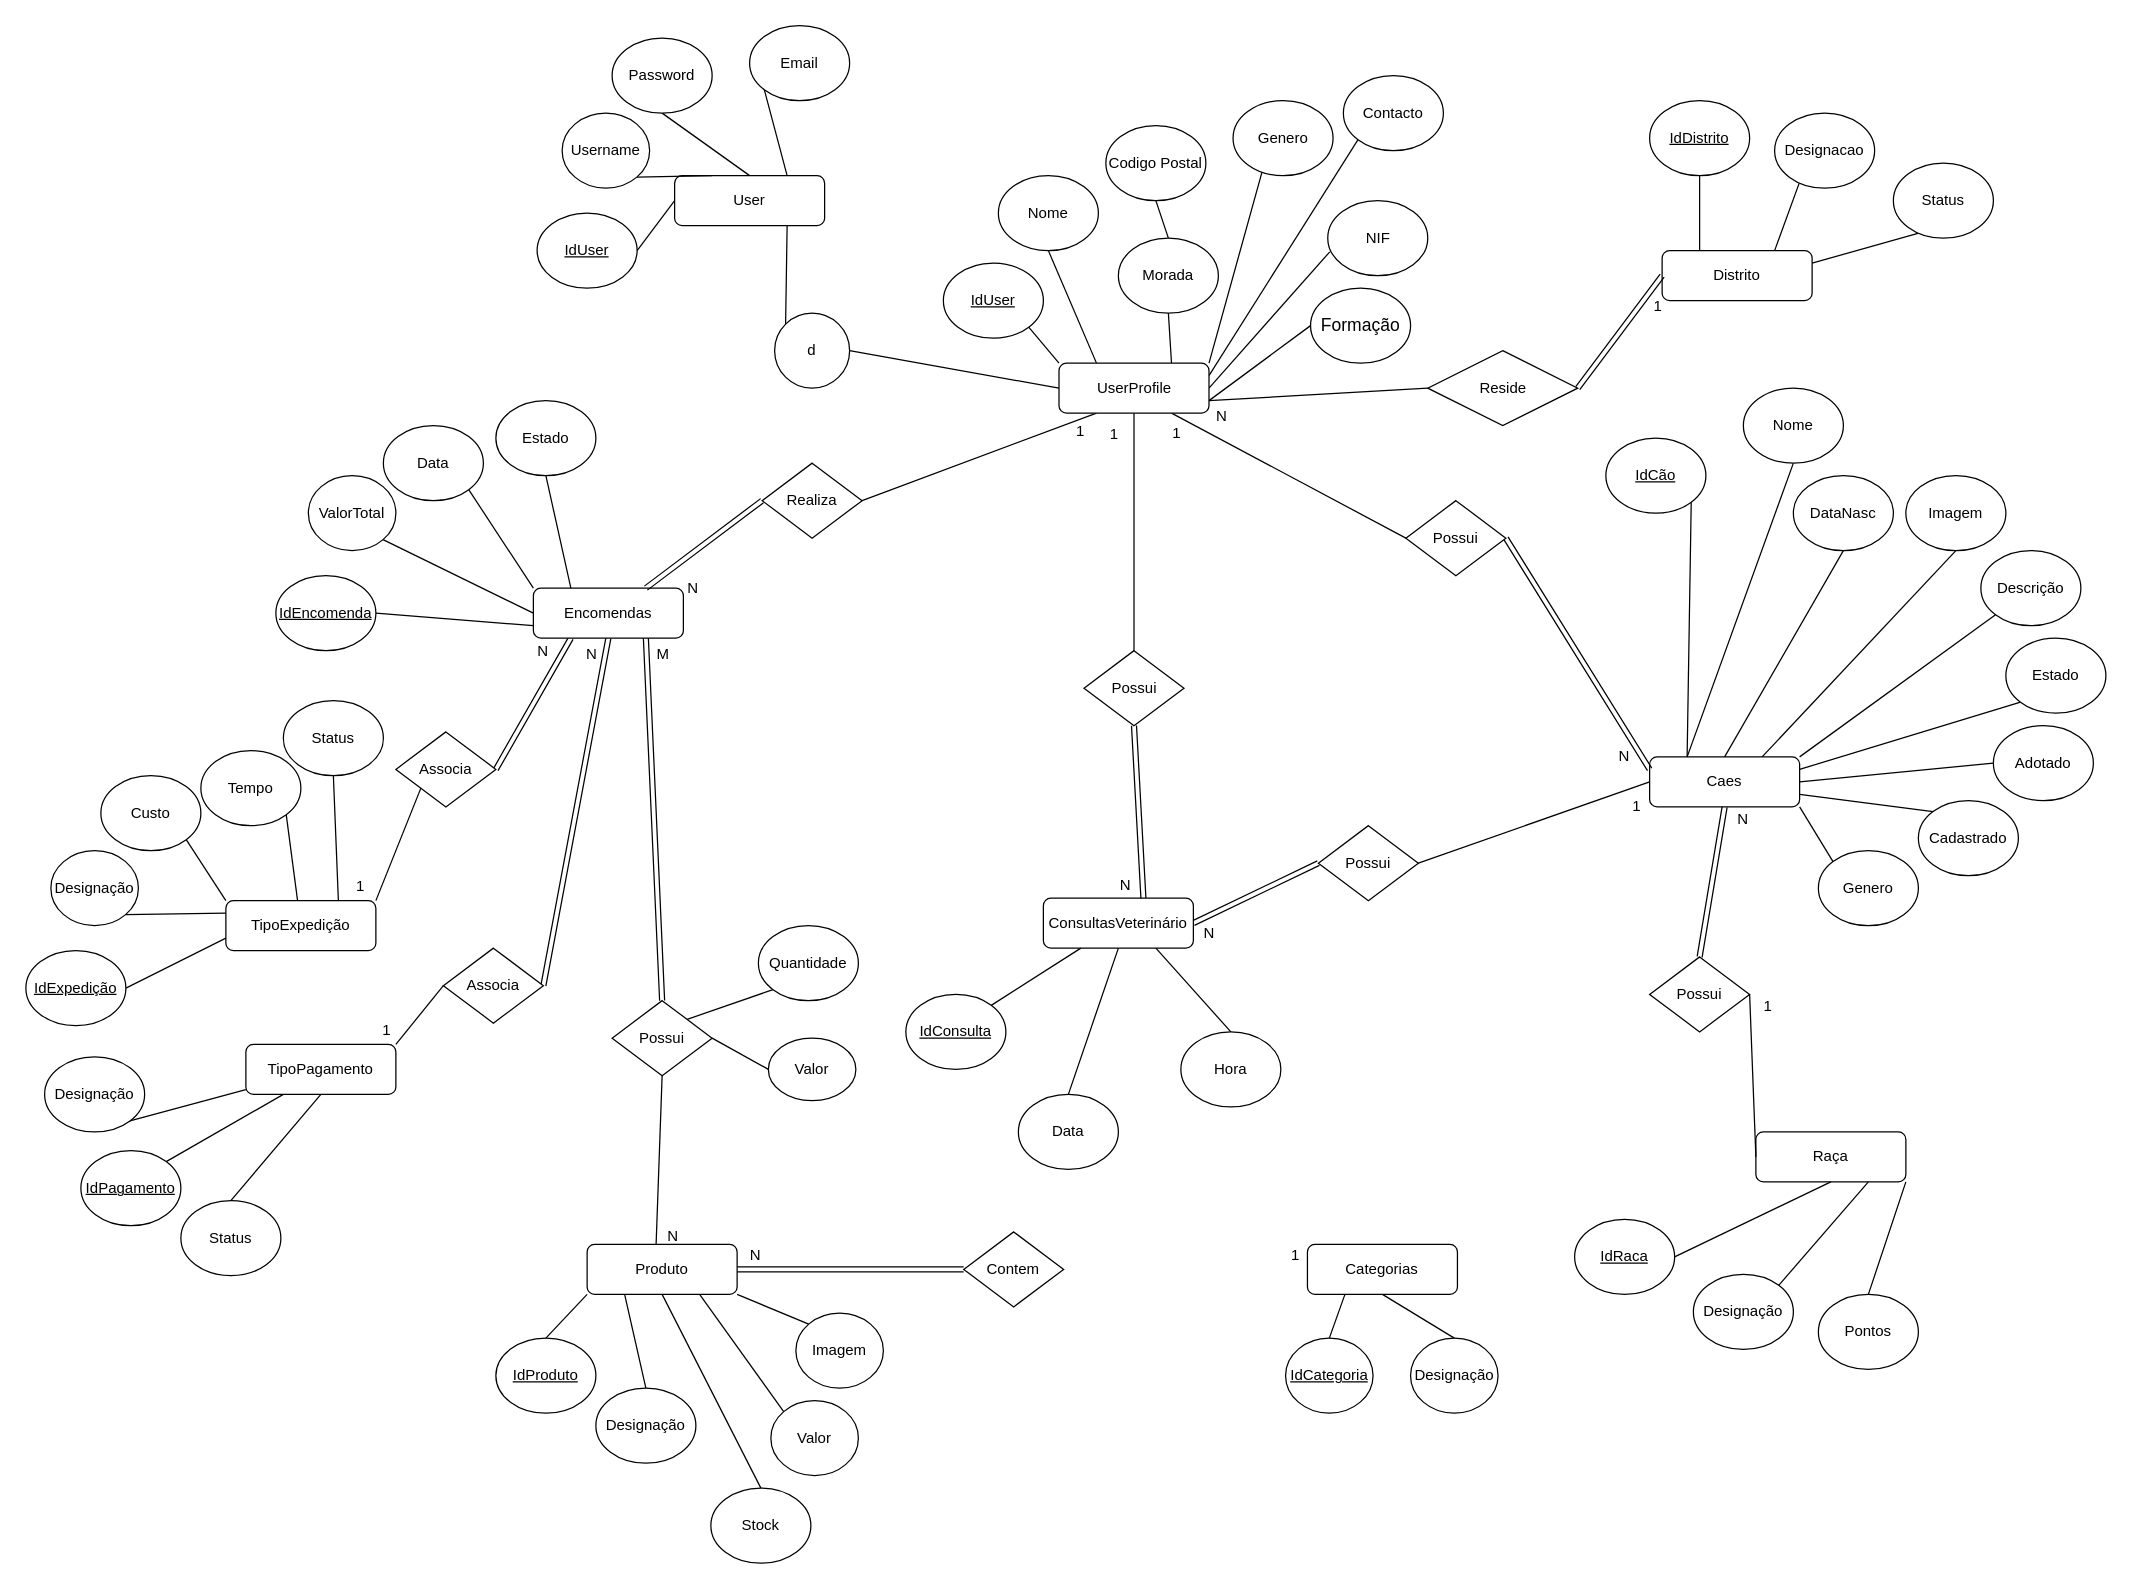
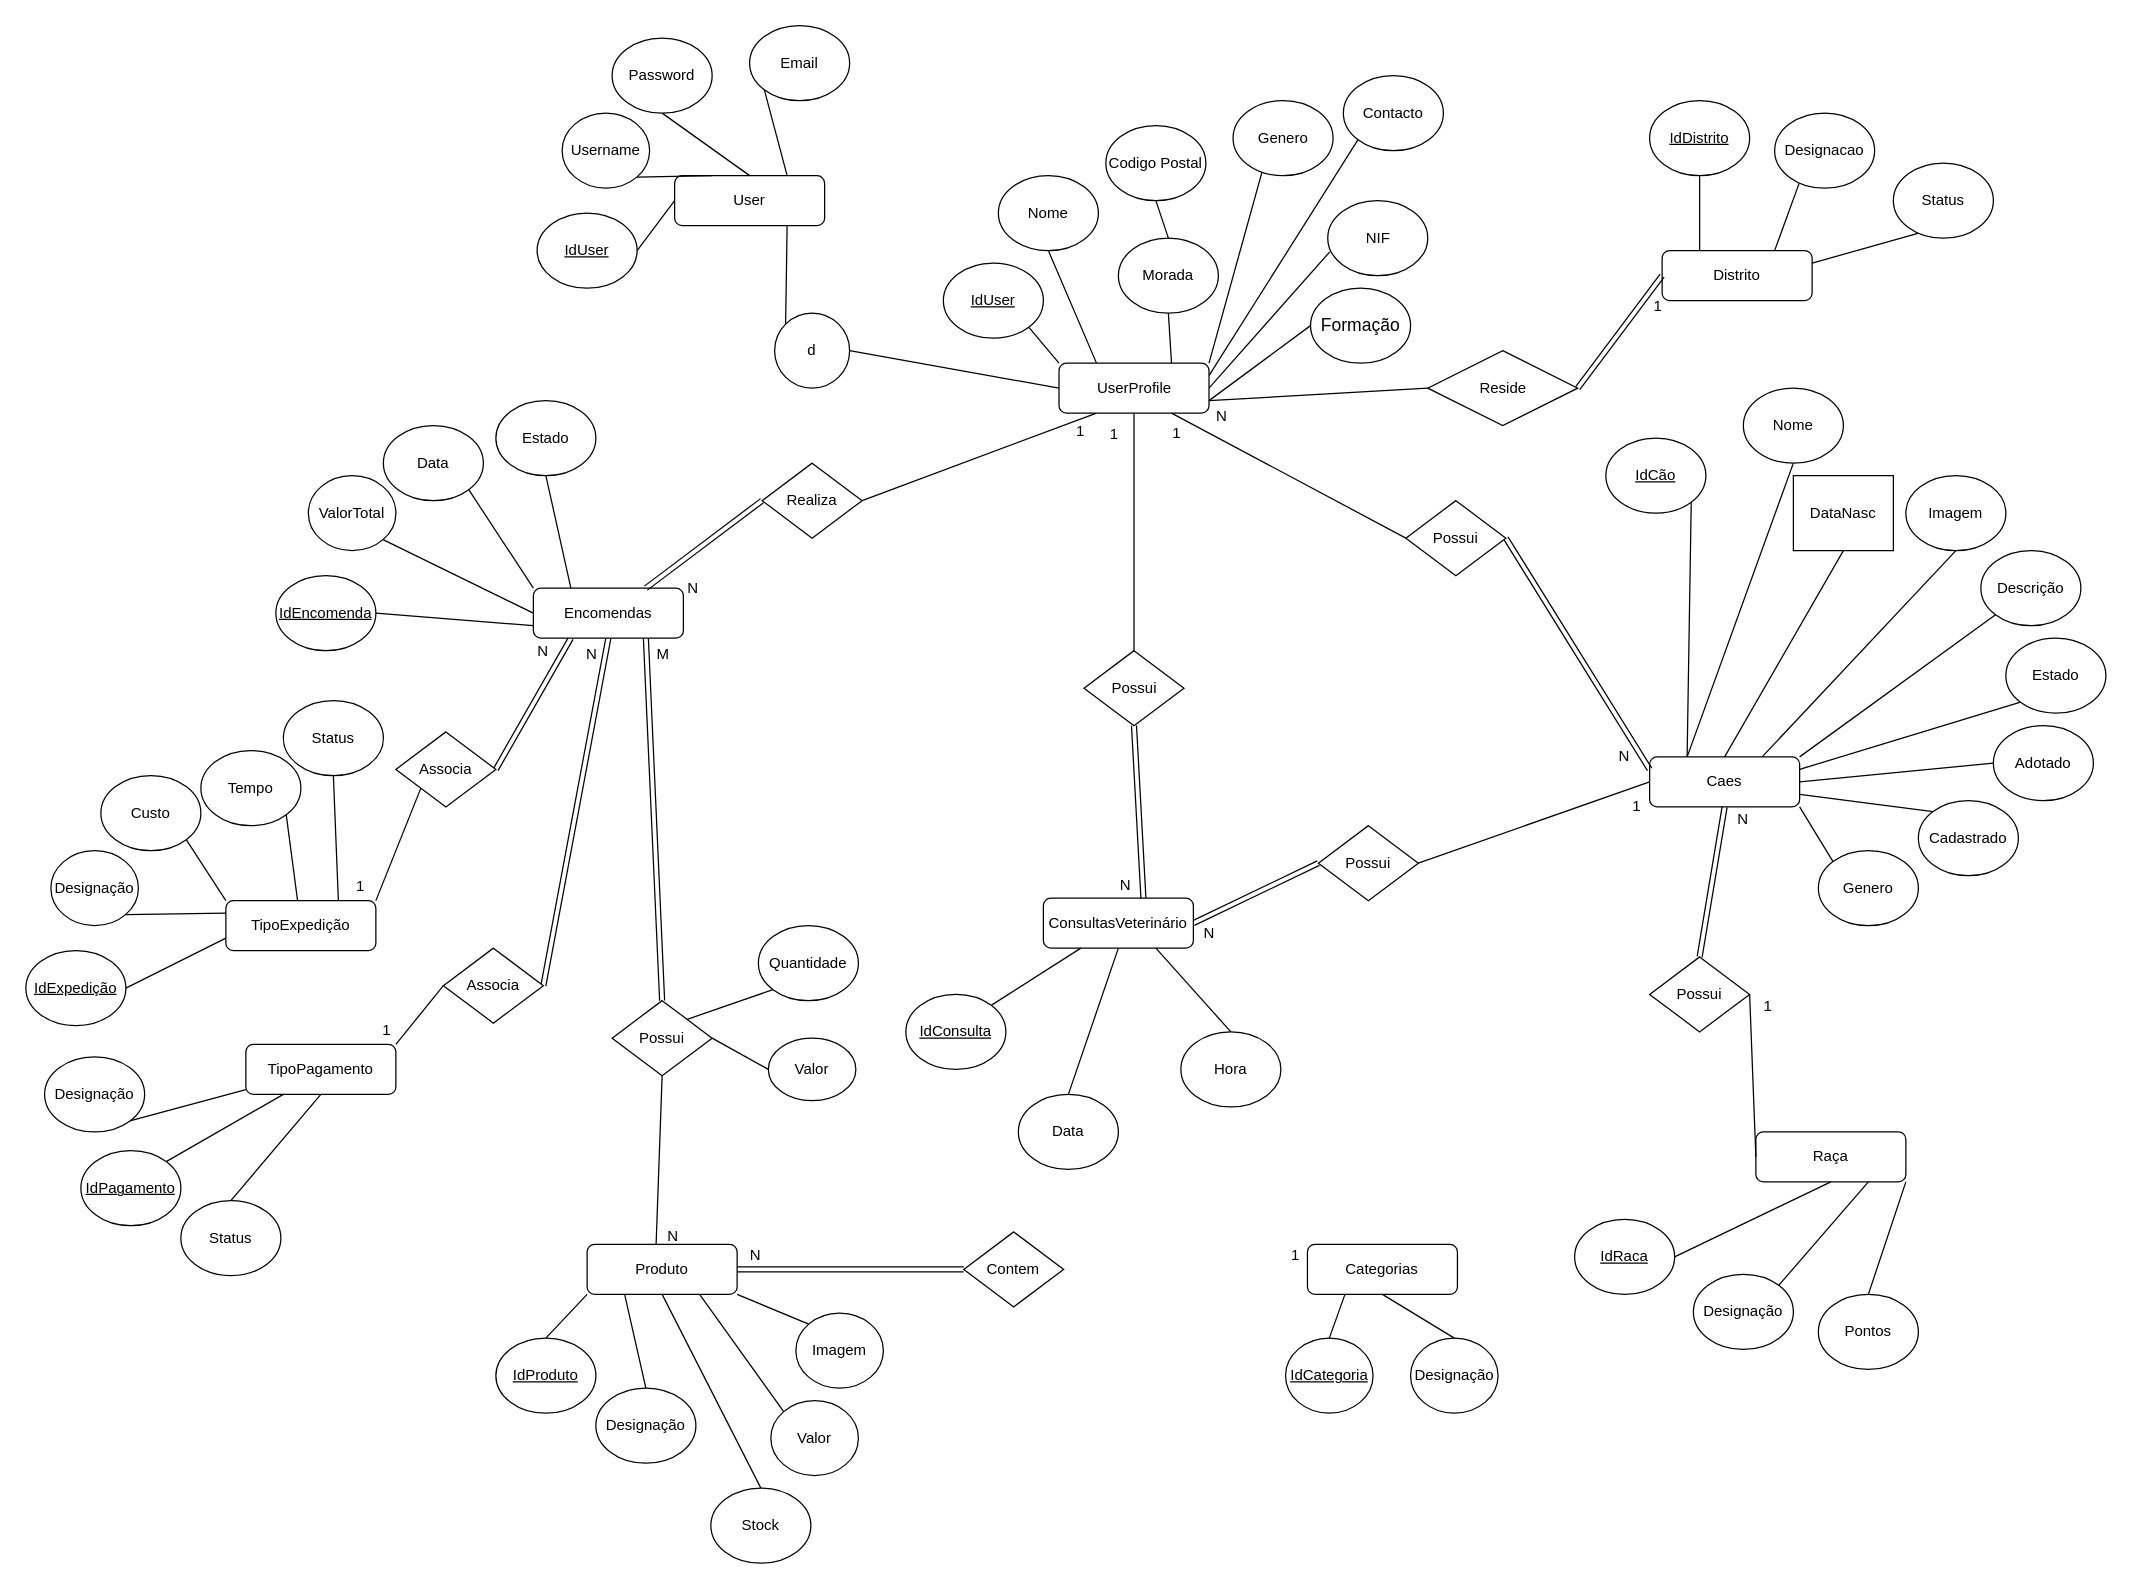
(1843, 513) -> (1843, 513)
